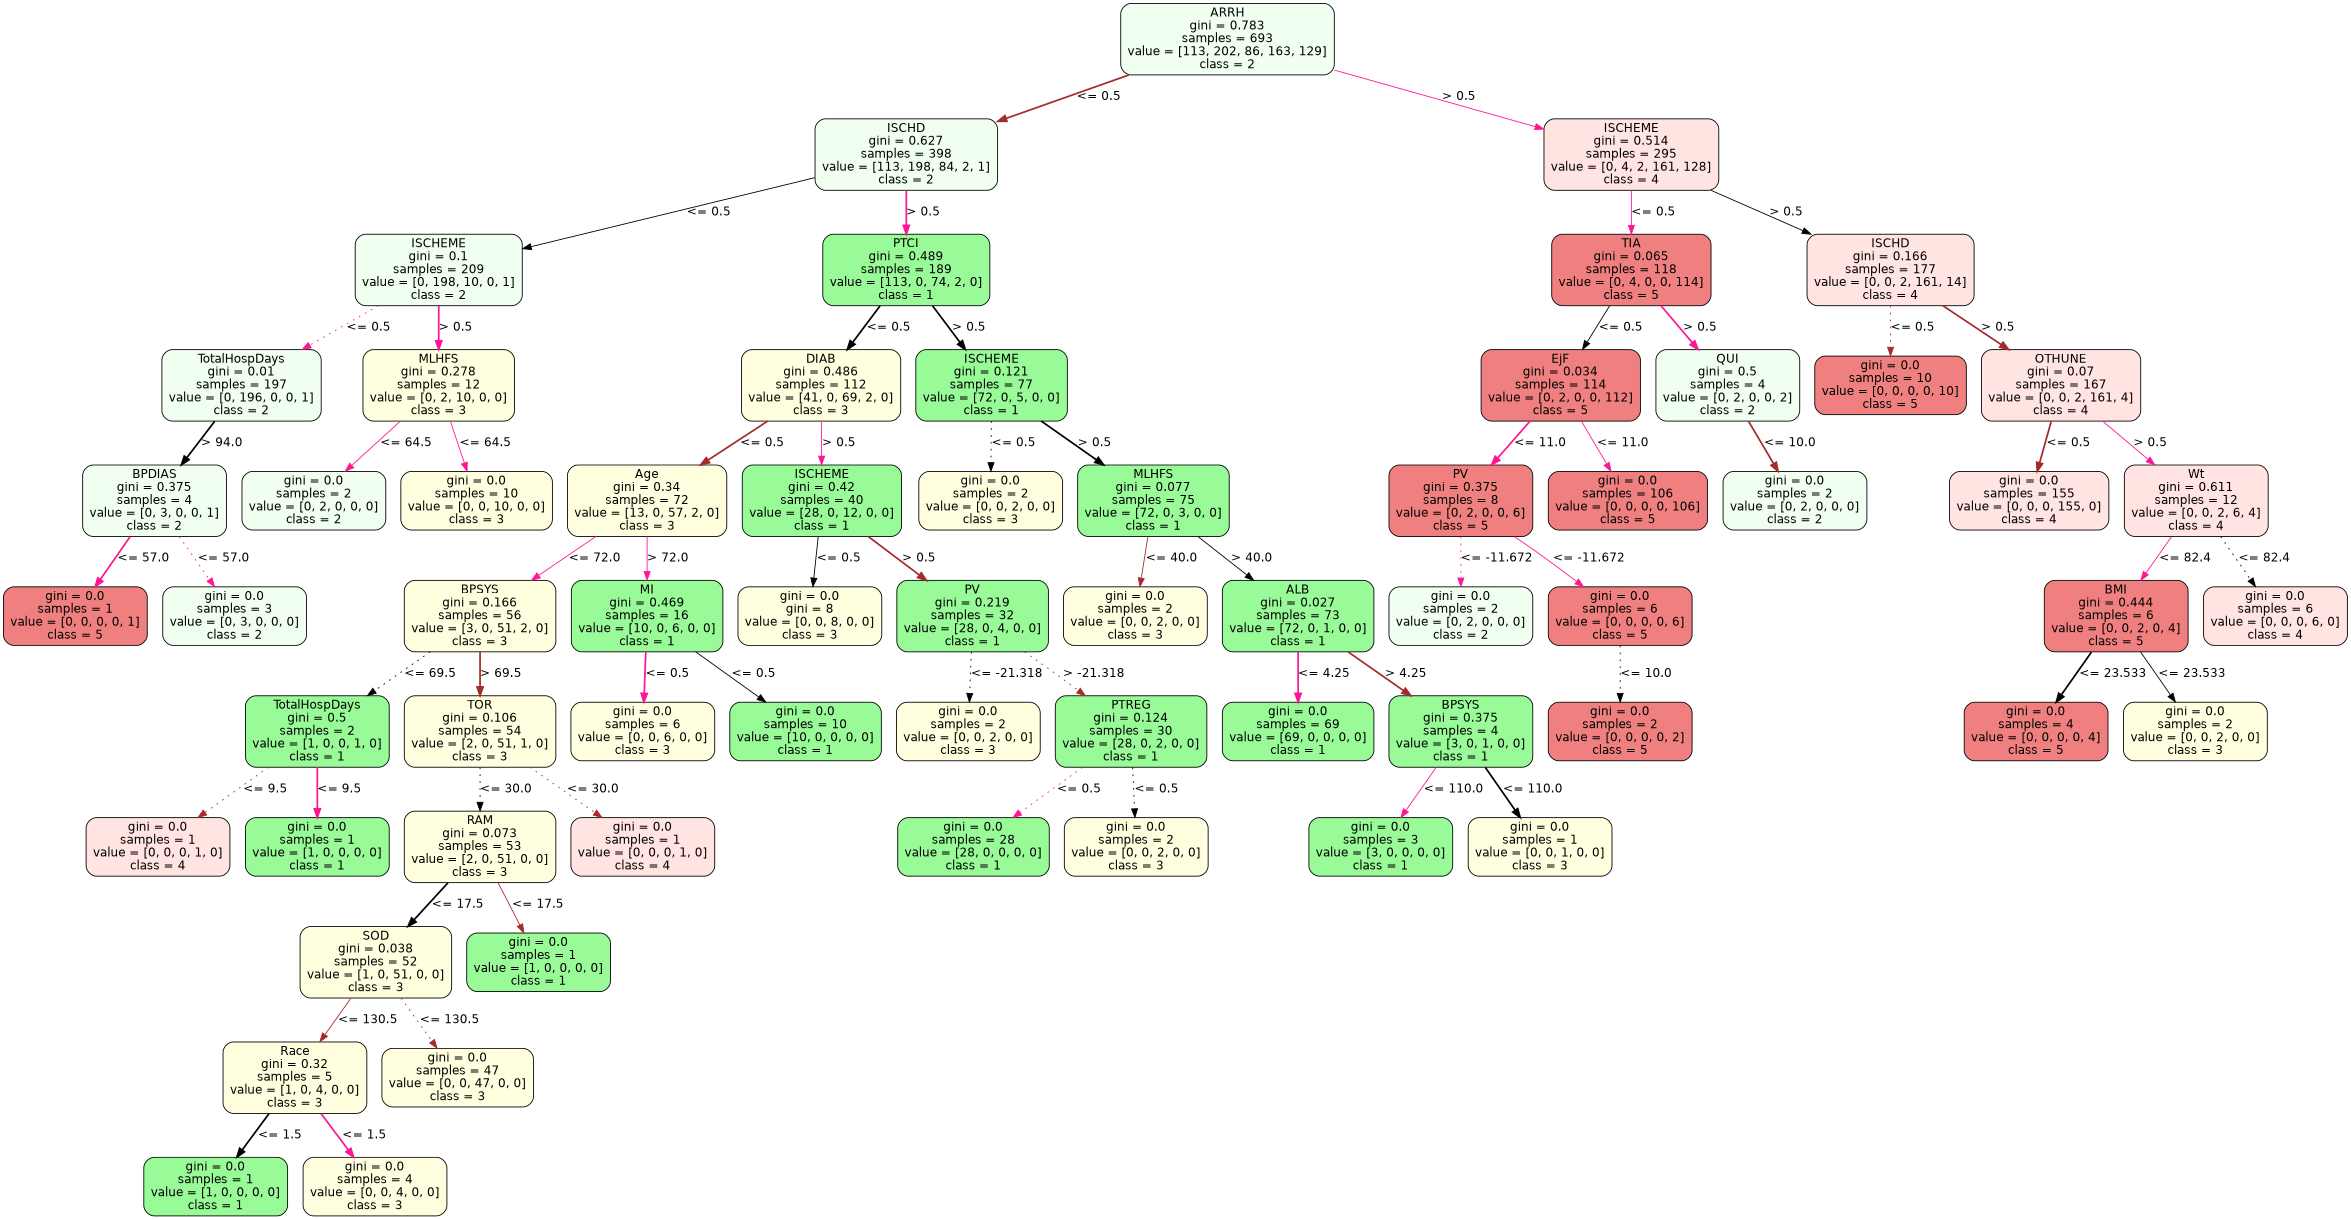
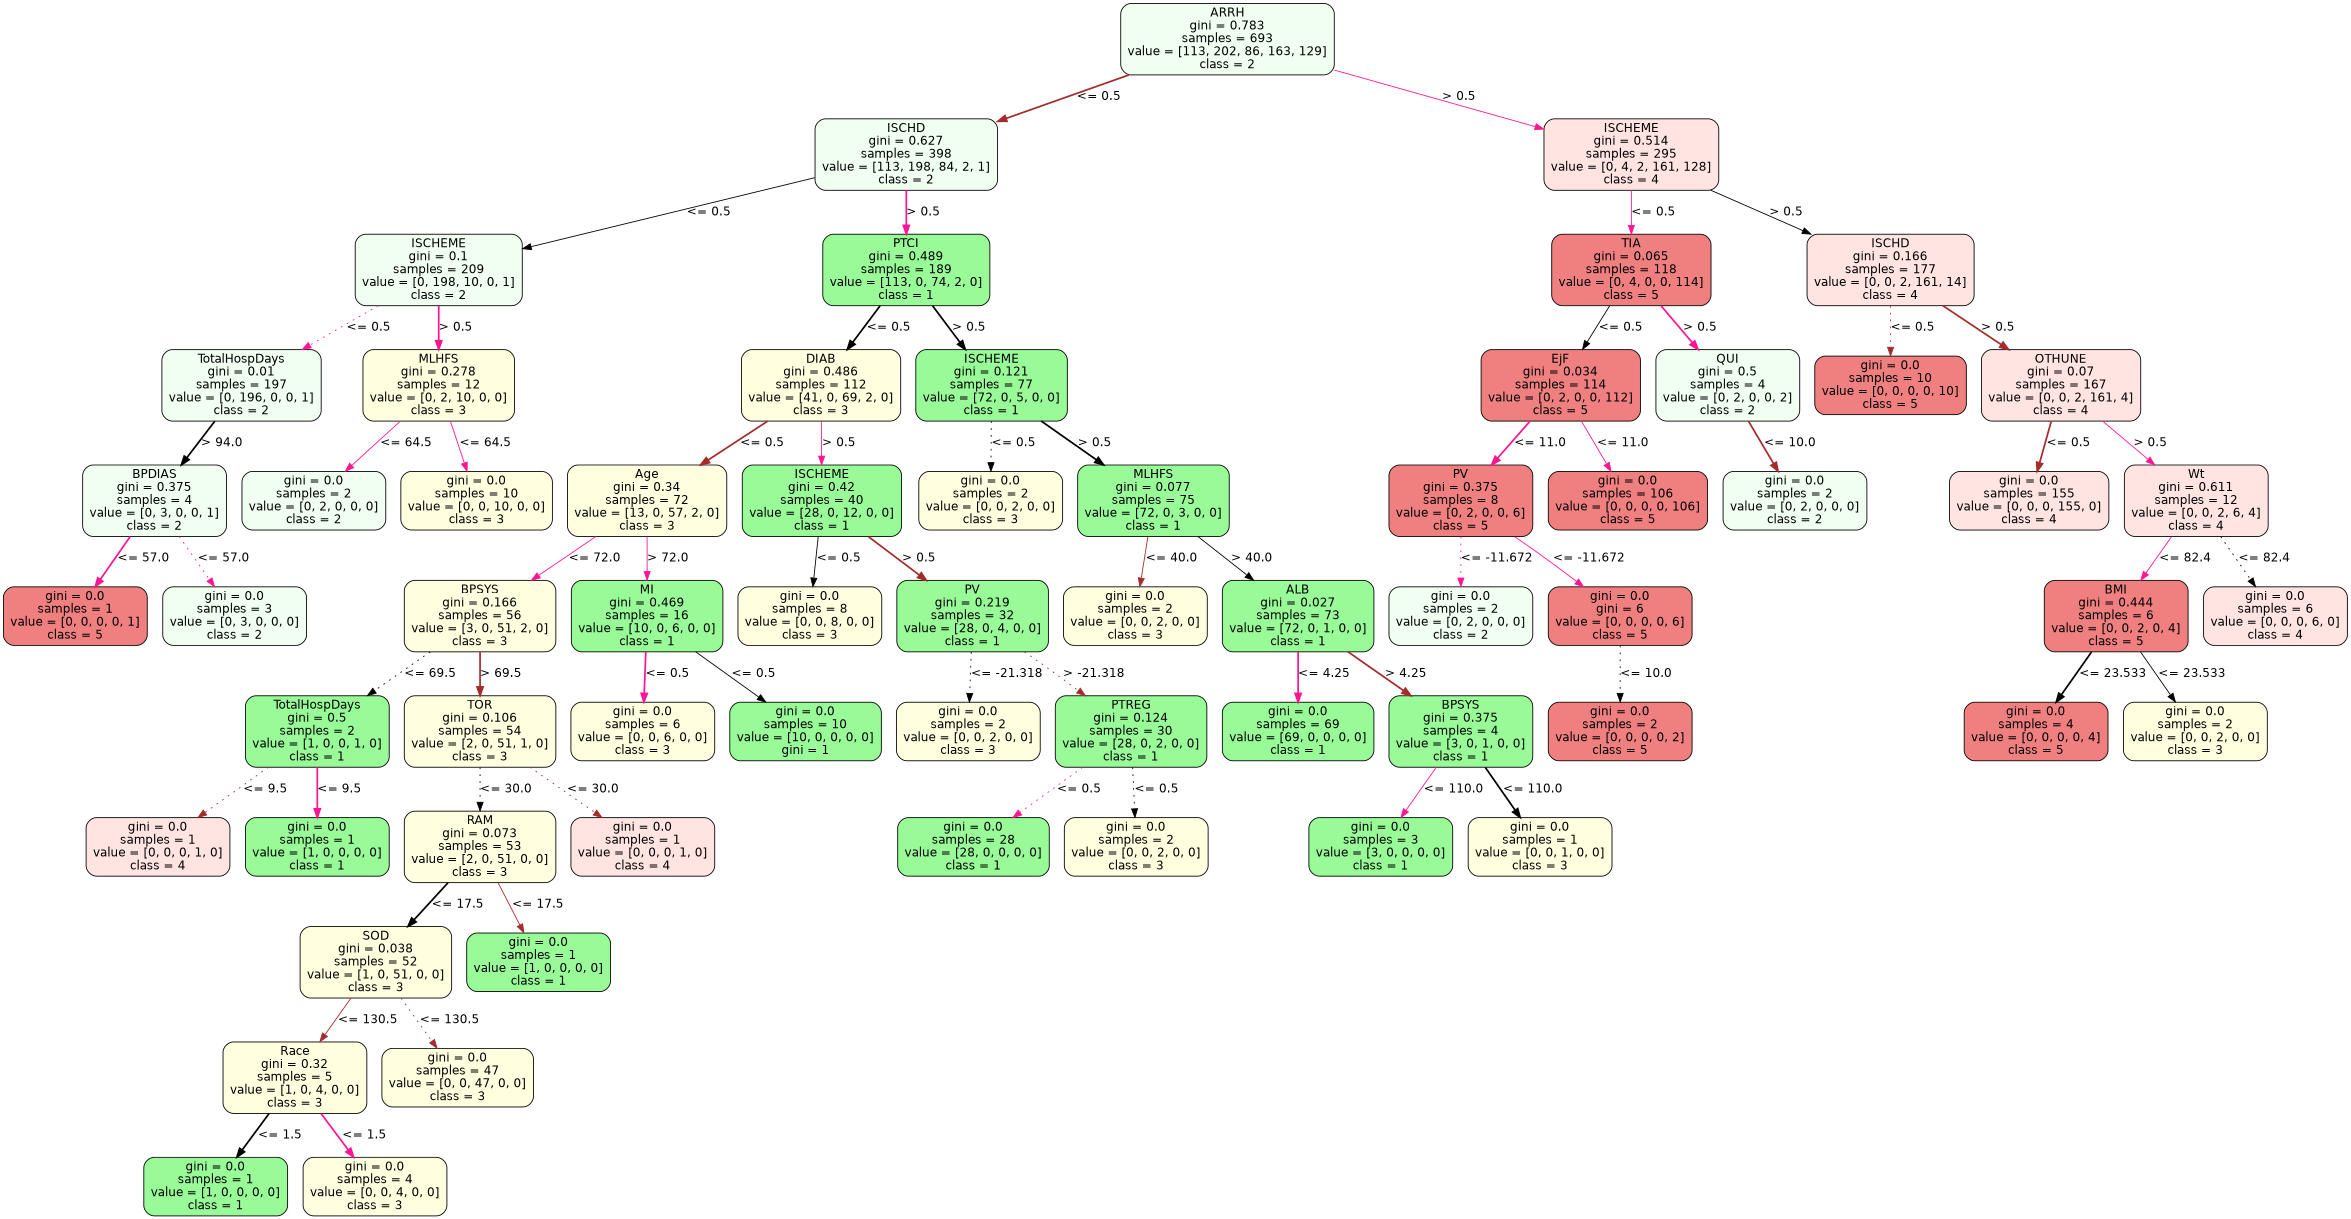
(810, 616) -> (810, 616)
(1620, 616) -> (1620, 616)
(806, 732) -> (806, 732)
